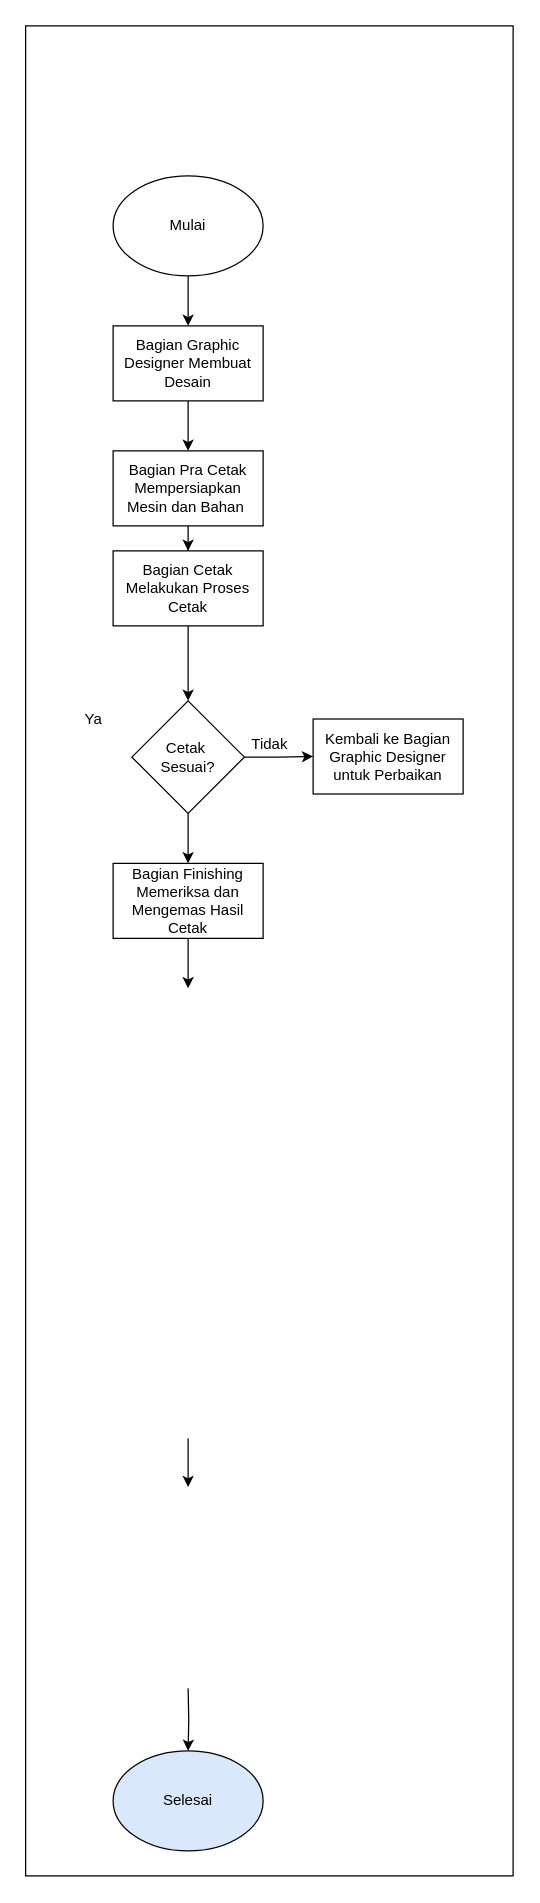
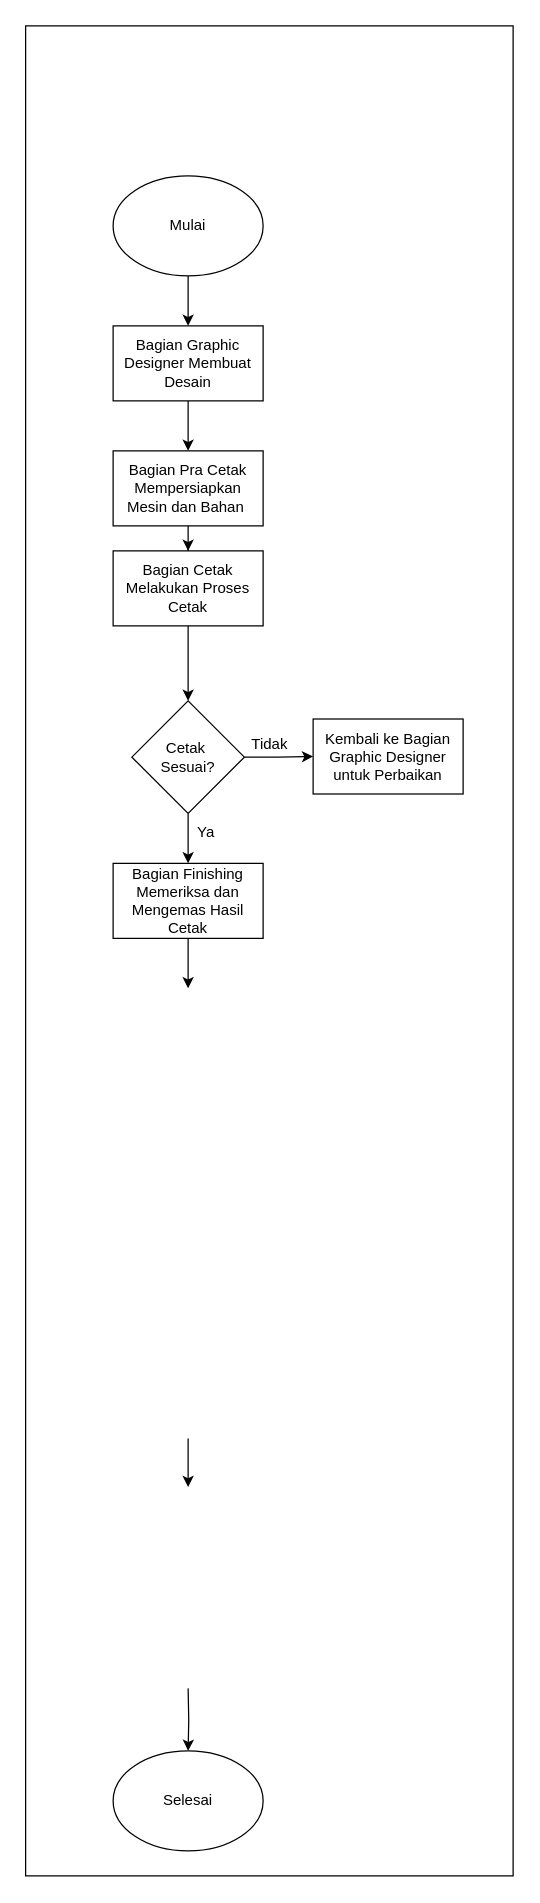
(93, 719) -> (206, 832)
(188, 1801) -> (188, 1801)
